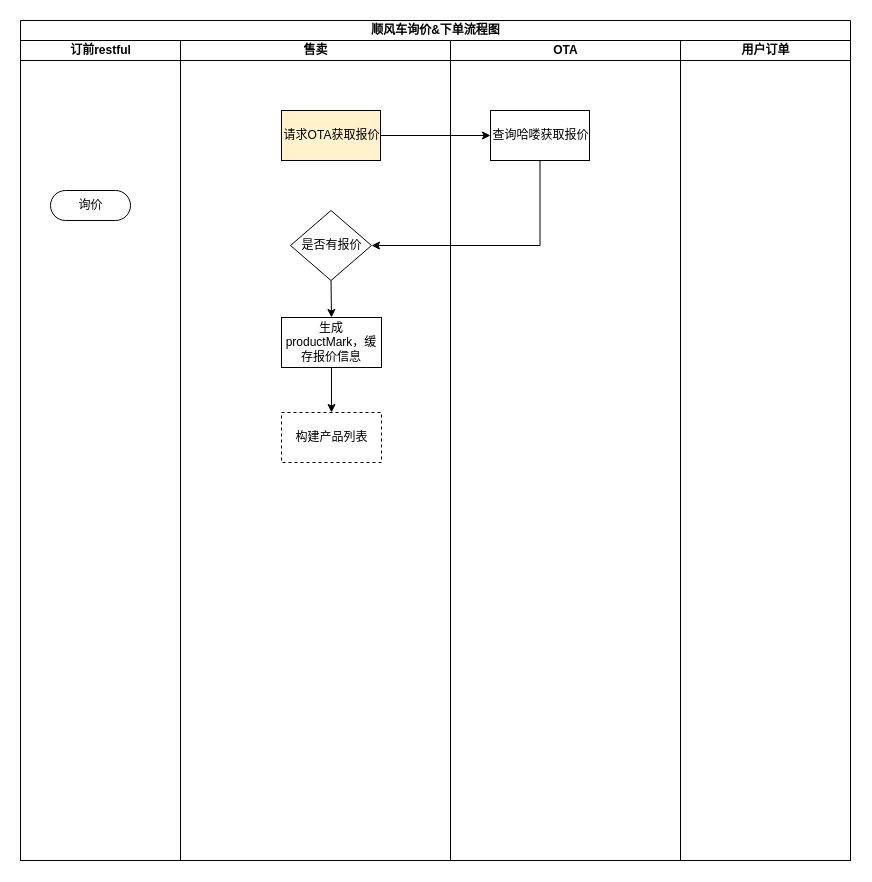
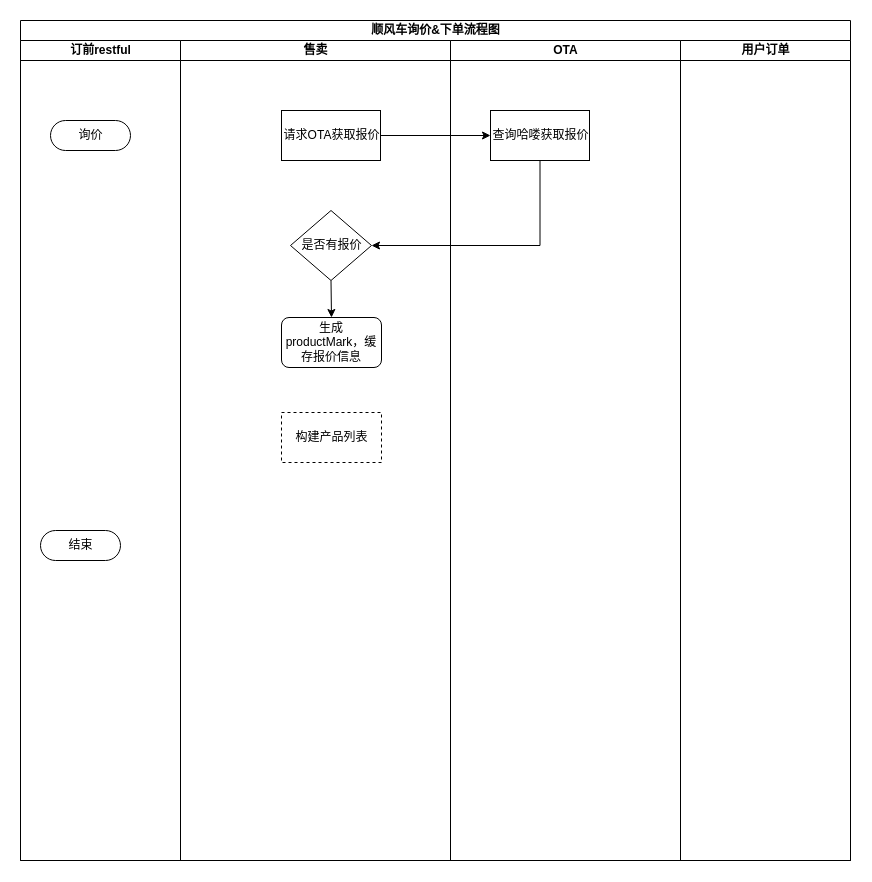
(331, 136) -> (331, 136)
(91, 206) -> (91, 136)
(332, 343) -> (332, 343)
(332, 387) -> none
none -> (81, 546)
